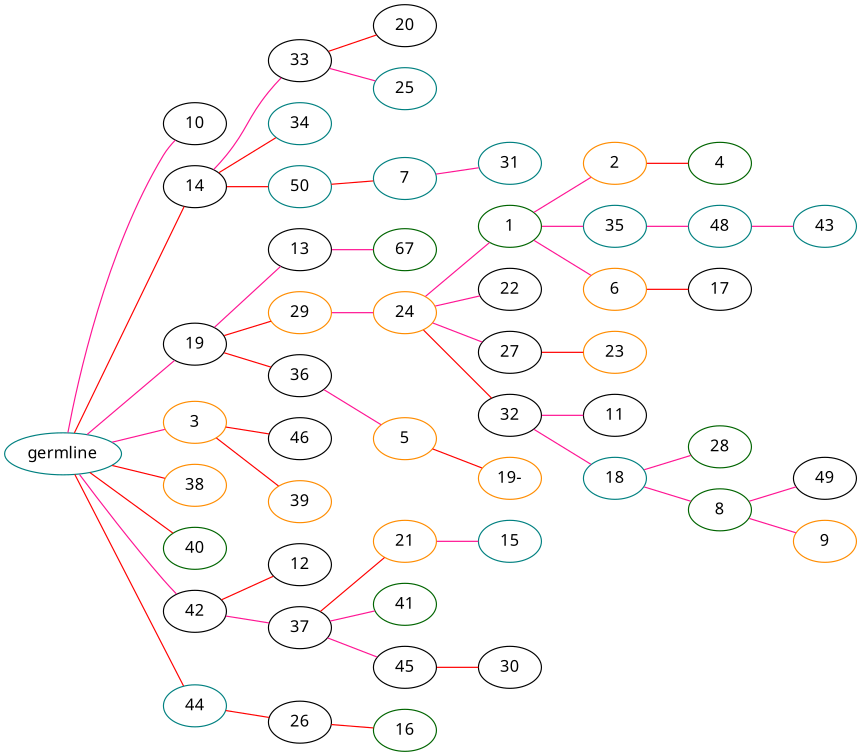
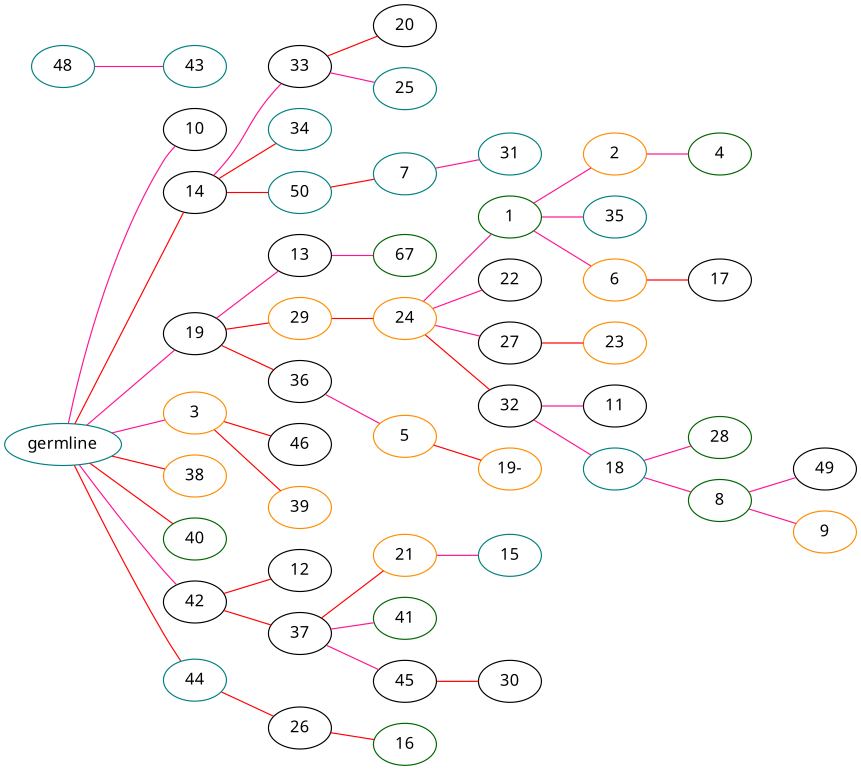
(668, 163) -> (668, 154)
(668, 226) -> none
(353, 313) -> (353, 318)
(247, 620) -> (248, 618)
